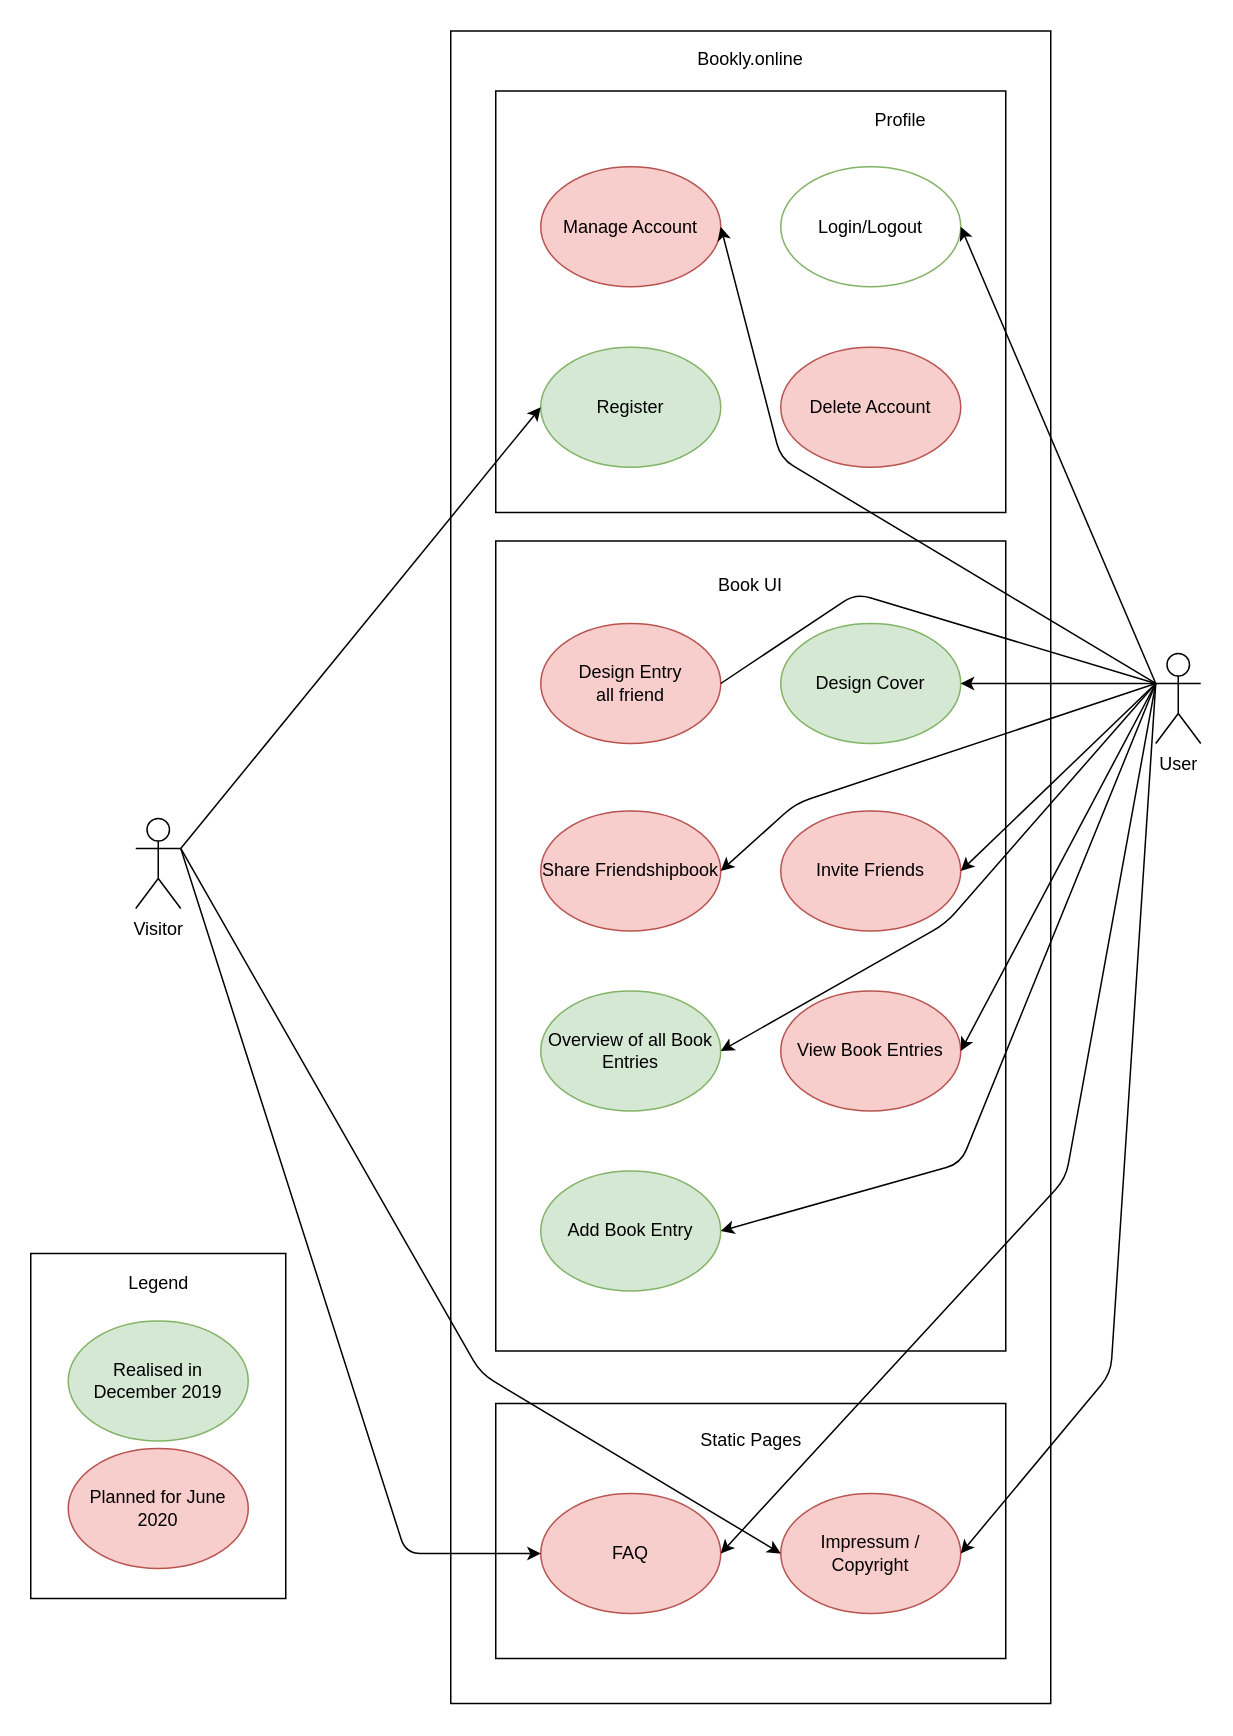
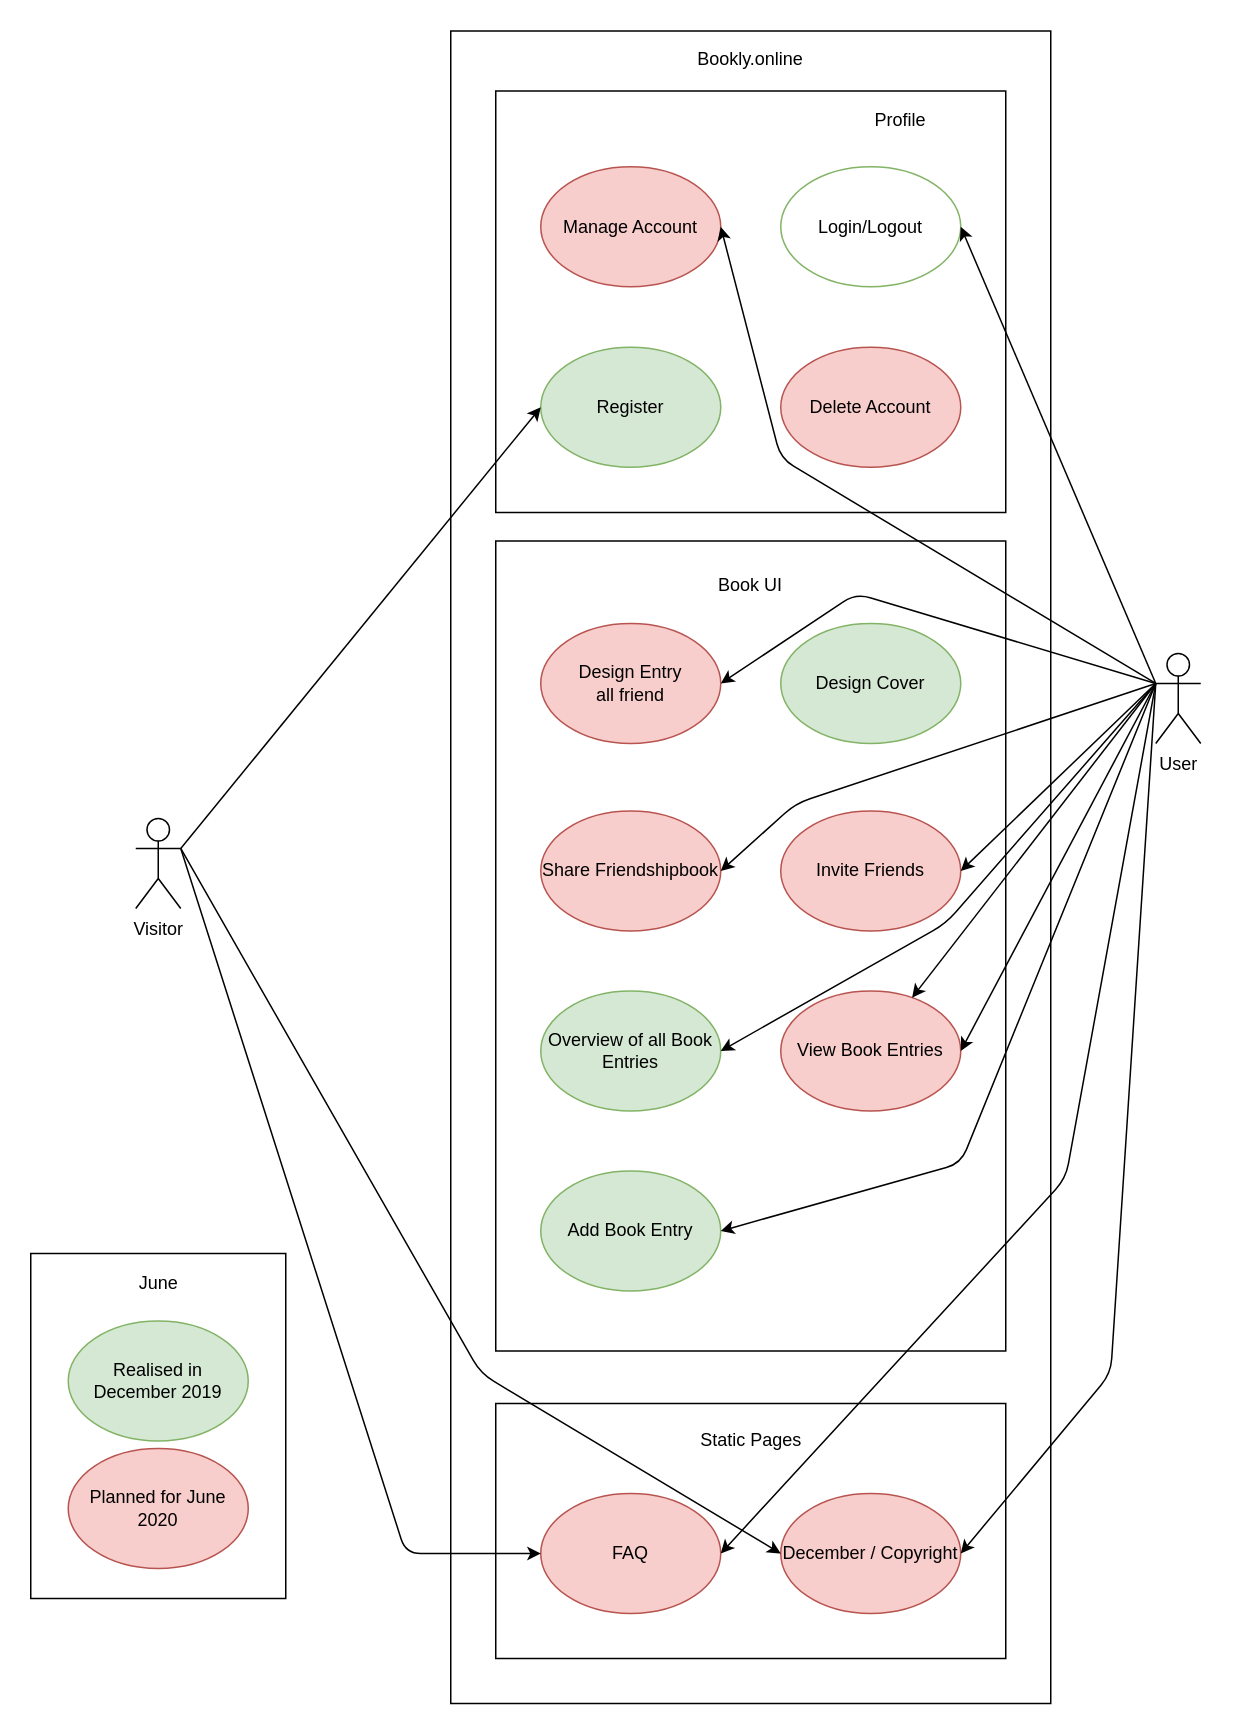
(727, 679) -> (730, 677)
(1060, 683) -> (1029, 847)
(159, 1283) -> (159, 1283)
(871, 1553) -> (871, 1553)
